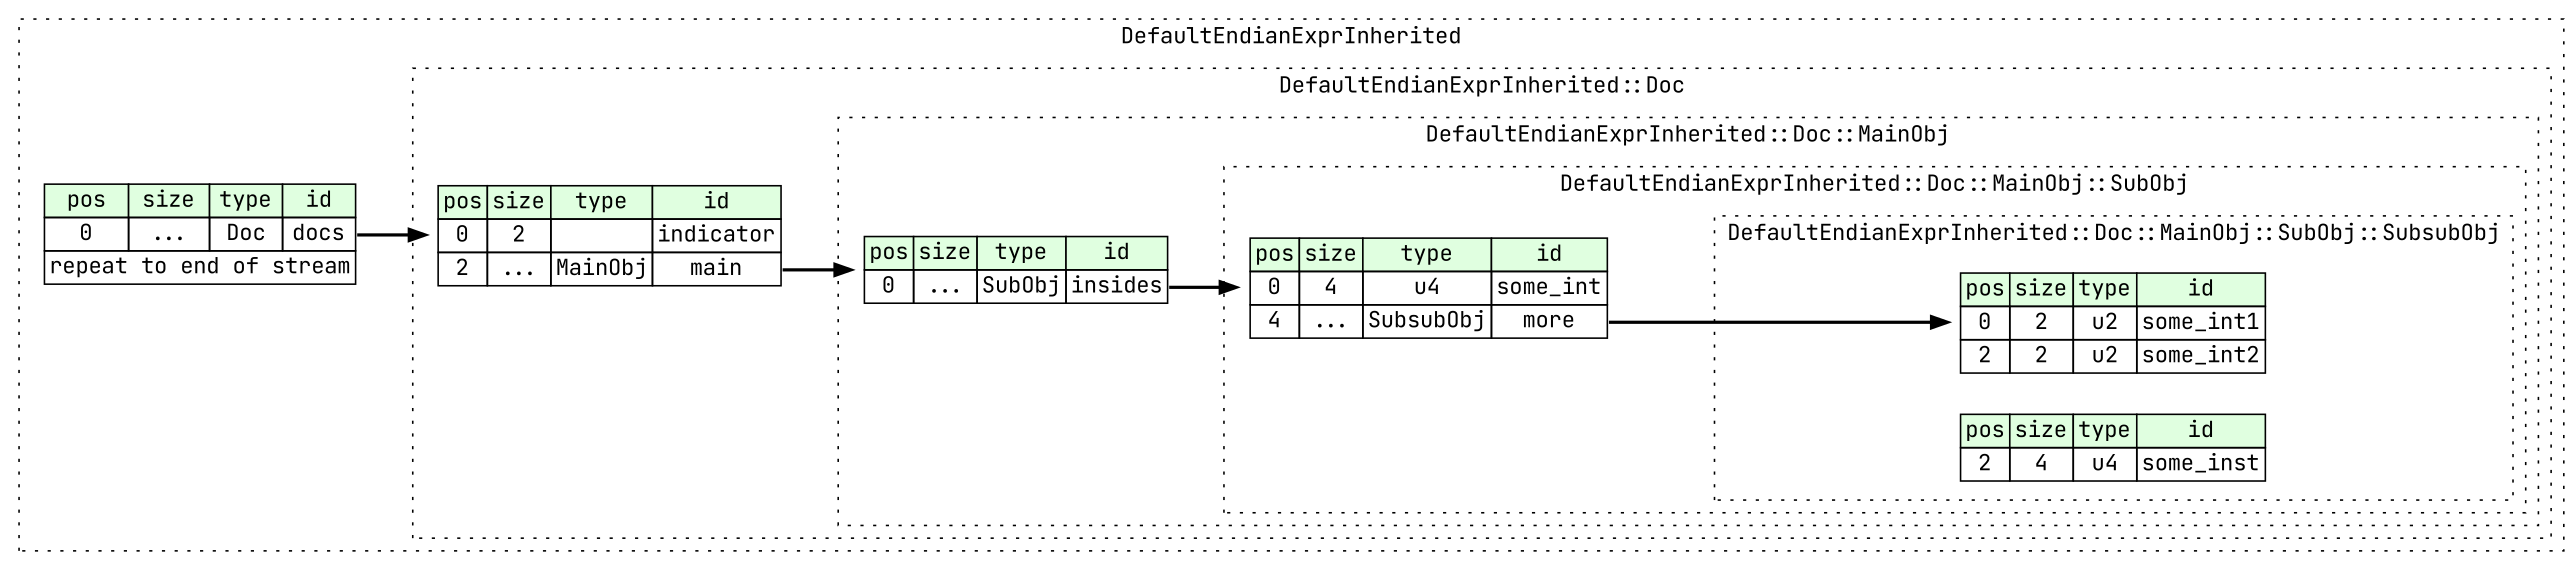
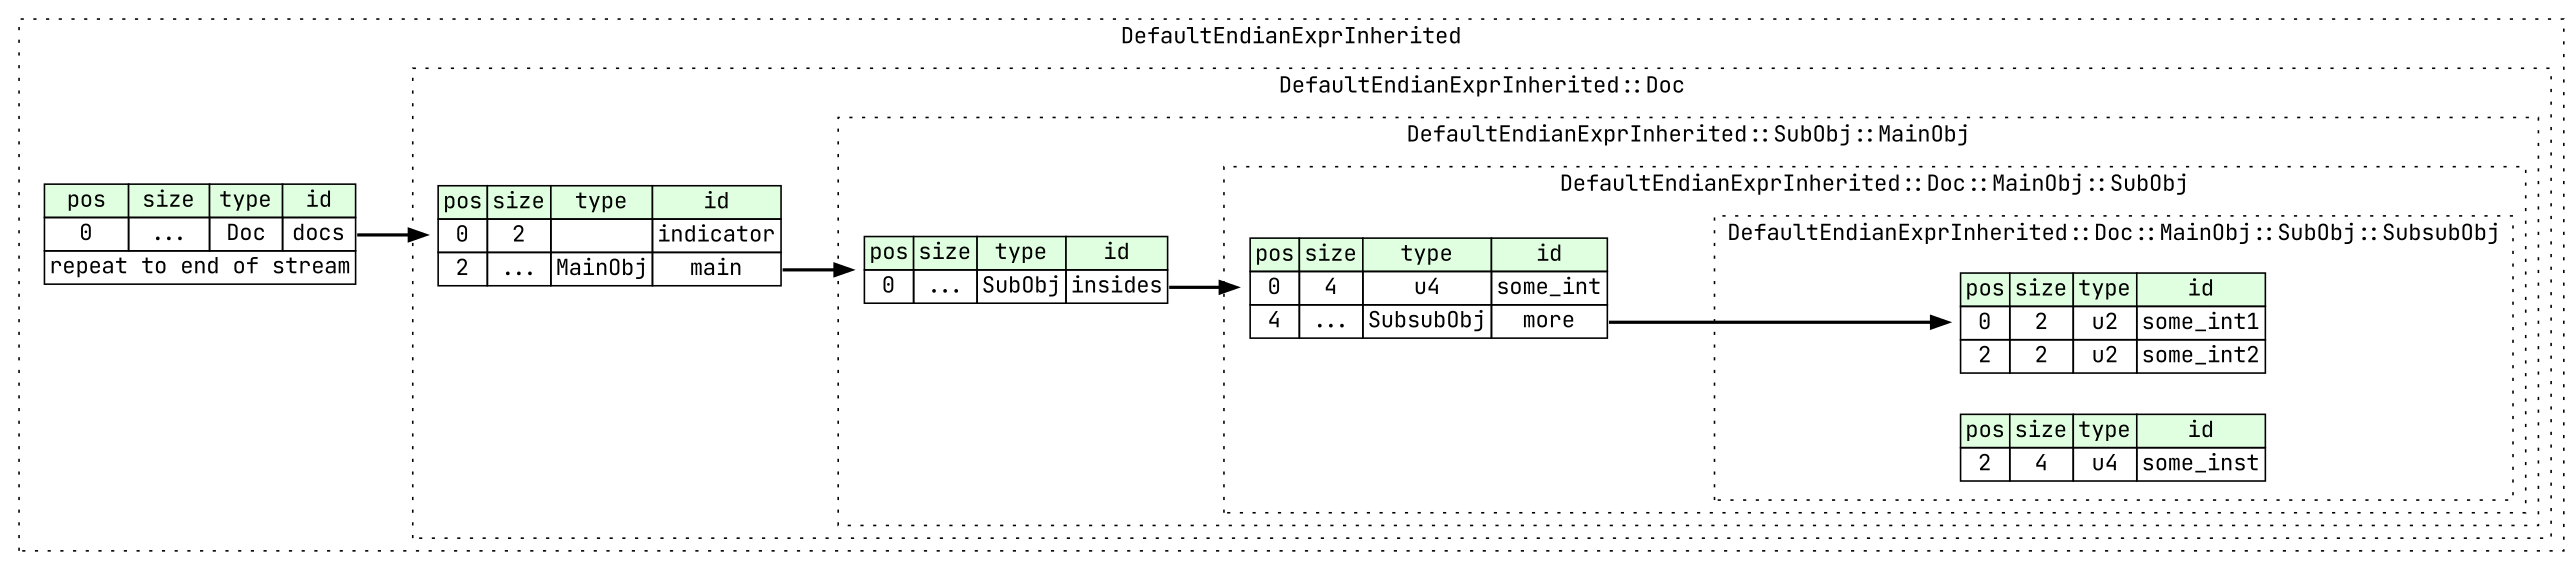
(1688, 136) -> (1688, 136)
